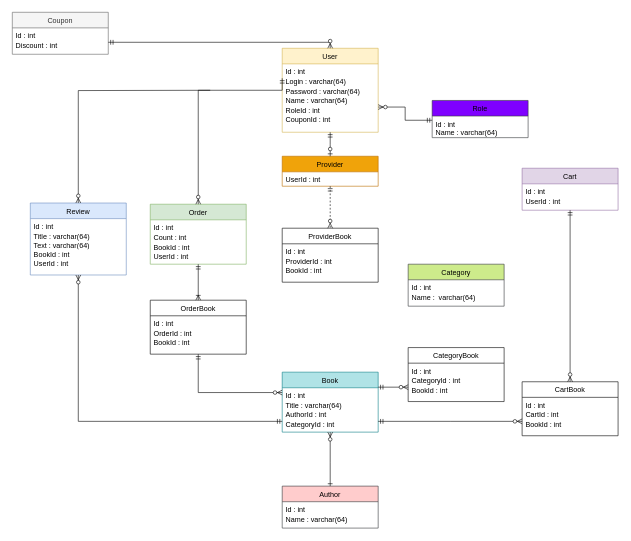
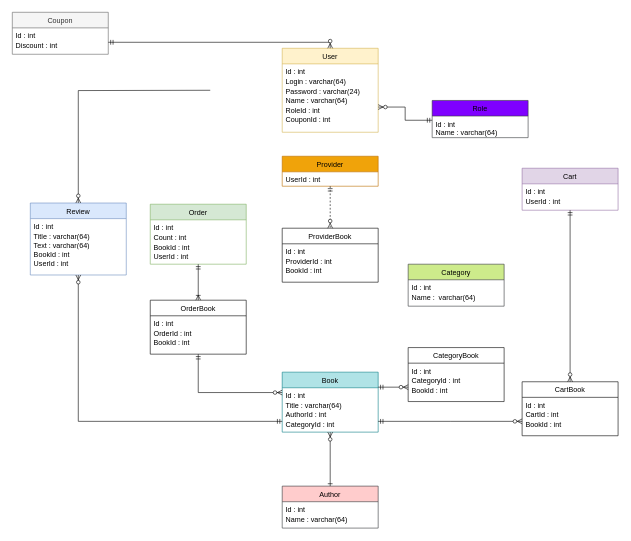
(327, 91) -> (327, 91)
(330, 145) -> none
(198, 148) -> none
